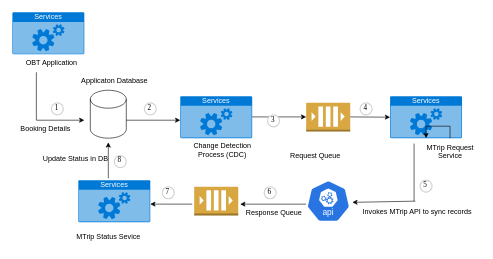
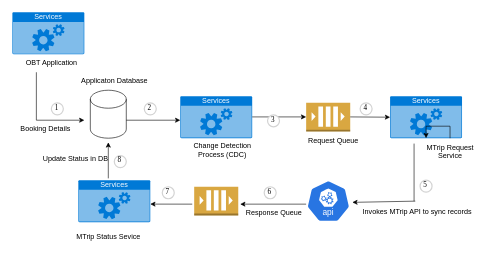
(315, 156) -> (333, 141)
